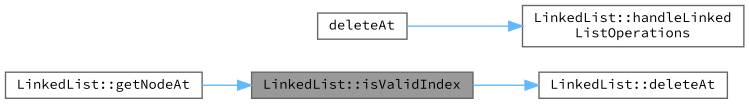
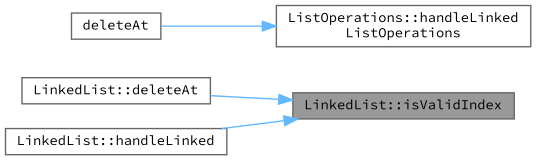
(633, 26) -> (404, 26)
(104, 85) -> (116, 142)
(499, 85) -> (244, 97)
